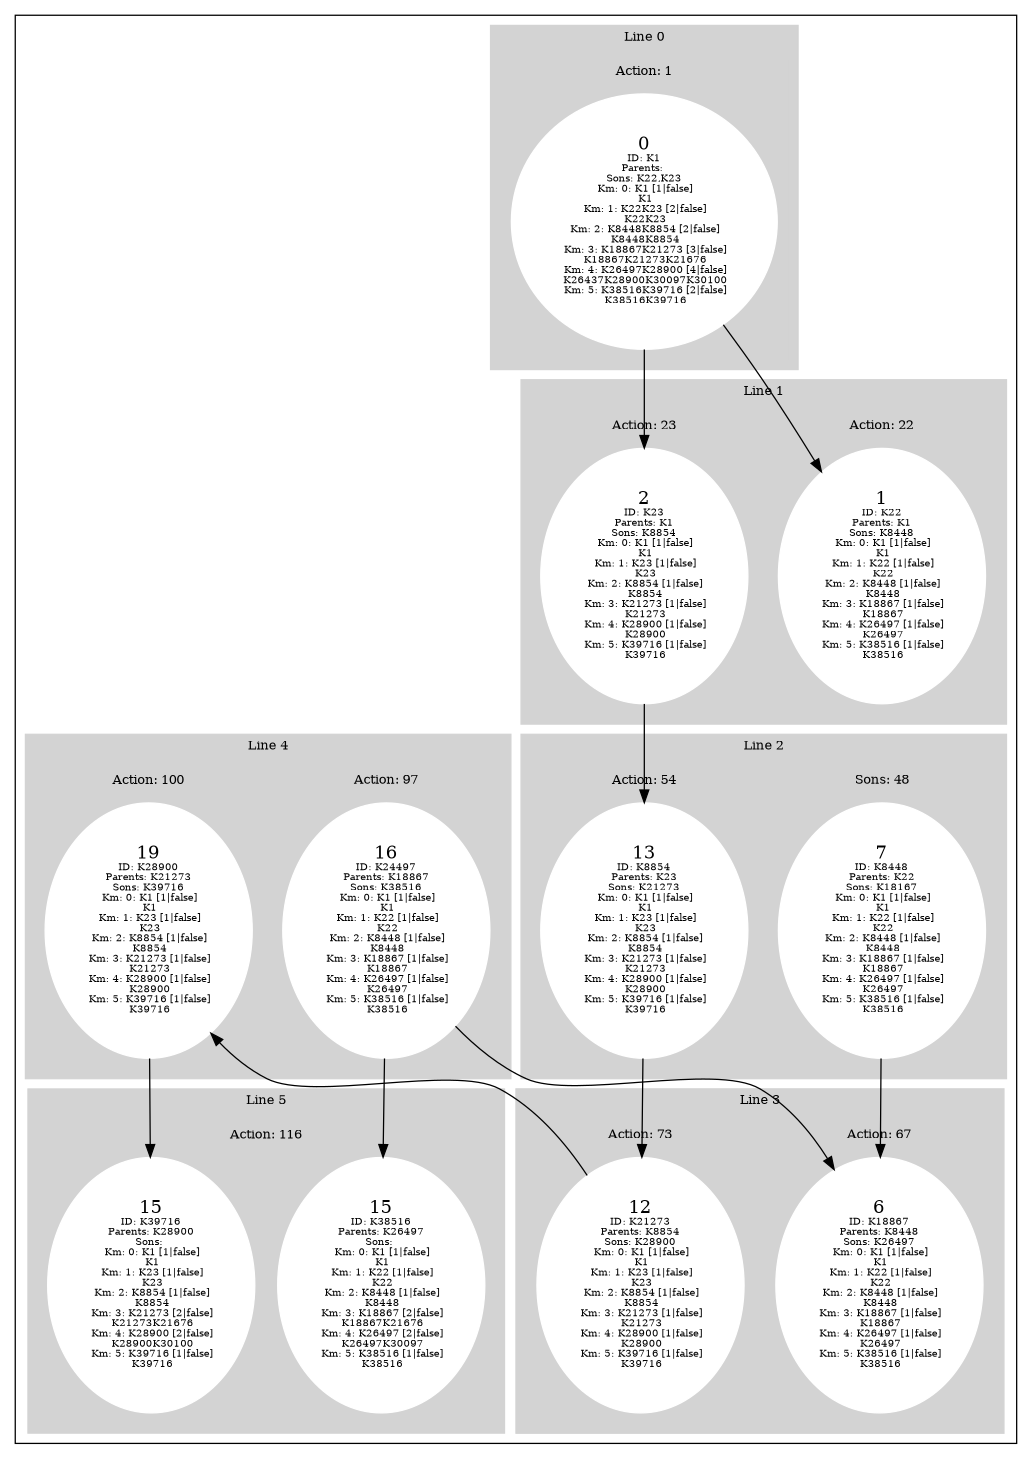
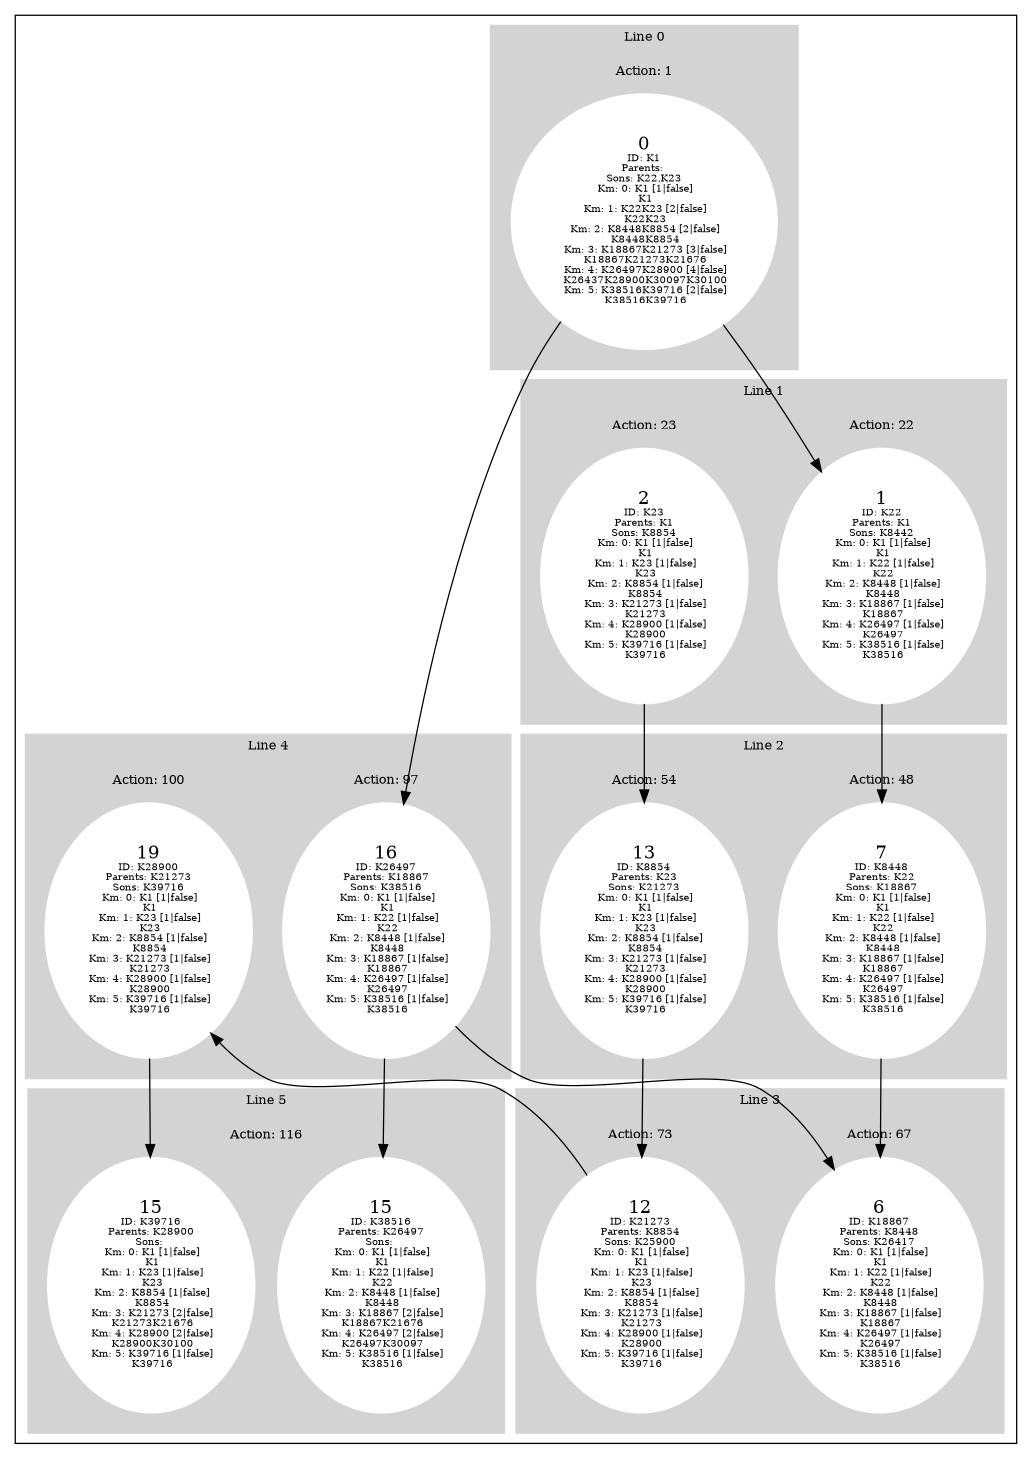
(644, 392) -> (462, 549)
(882, 533) -> (882, 533)
none -> (882, 747)
(882, 781) -> (882, 781)
(386, 867) -> (386, 867)
(882, 887) -> (882, 887)
(640, 1242) -> (640, 1242)
(879, 1242) -> (879, 1242)
